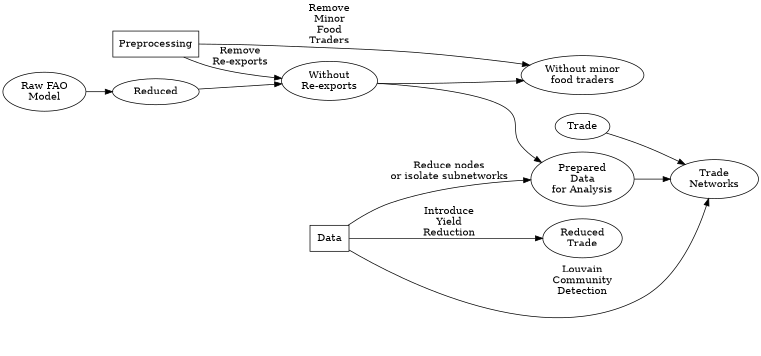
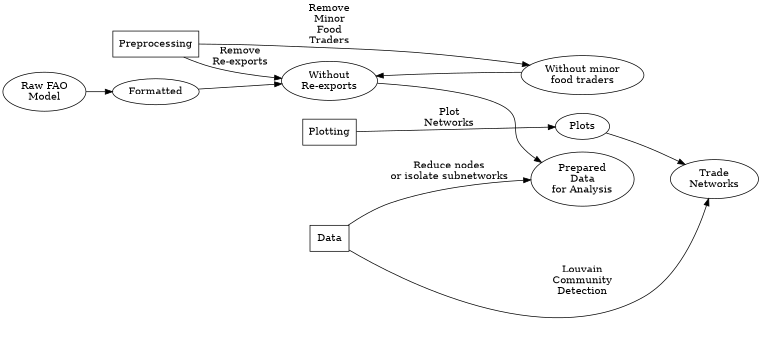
(447, 83) -> (453, 73)
(156, 92) -> (156, 92)
(583, 126) -> (583, 126)
none -> (330, 132)
(649, 179) -> none
(583, 238) -> none
